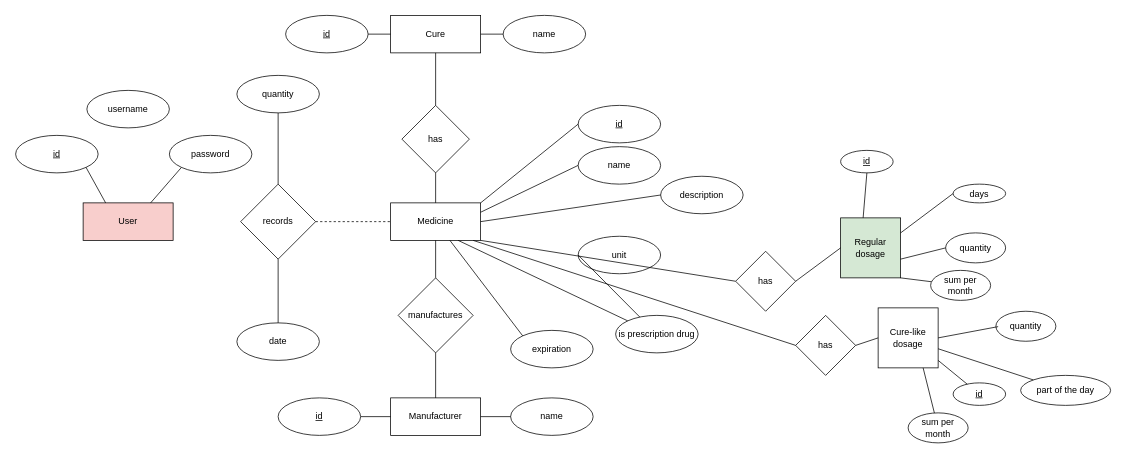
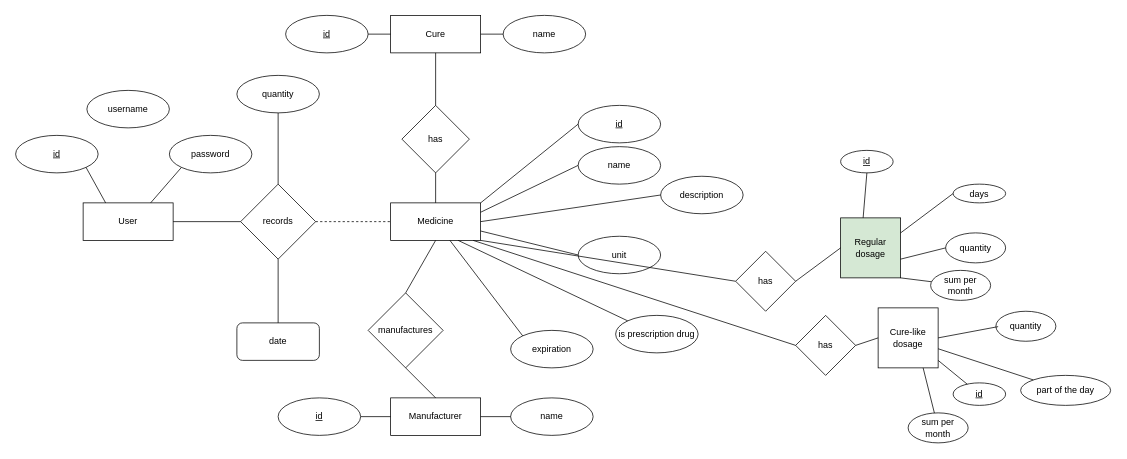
(128, 222) -> (128, 222)
none -> (206, 222)
(610, 287) -> (528, 243)
(435, 315) -> (405, 330)
(278, 342) -> (278, 342)
